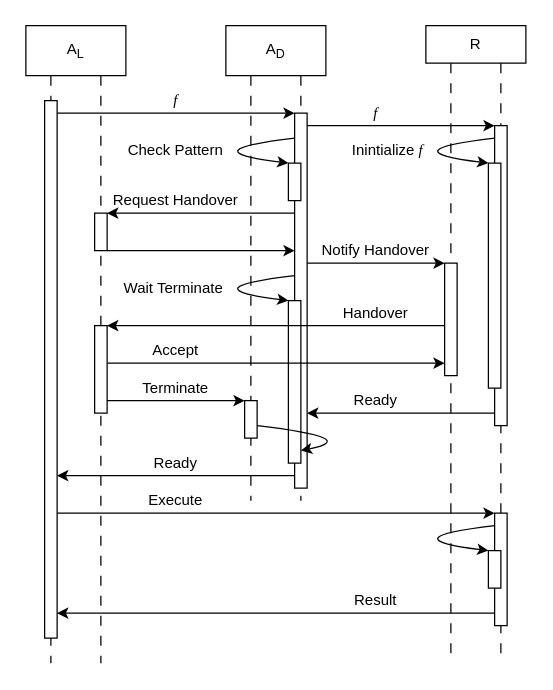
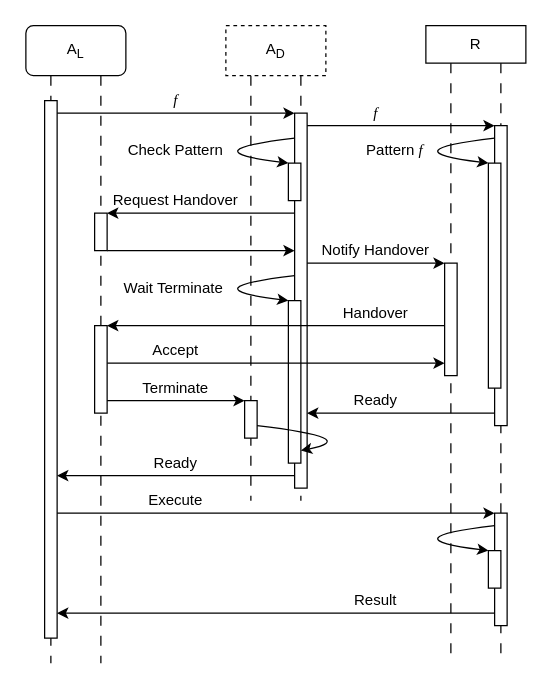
(76, 51) -> (76, 51)
(276, 51) -> (276, 51)
(376, 151) -> (385, 151)
